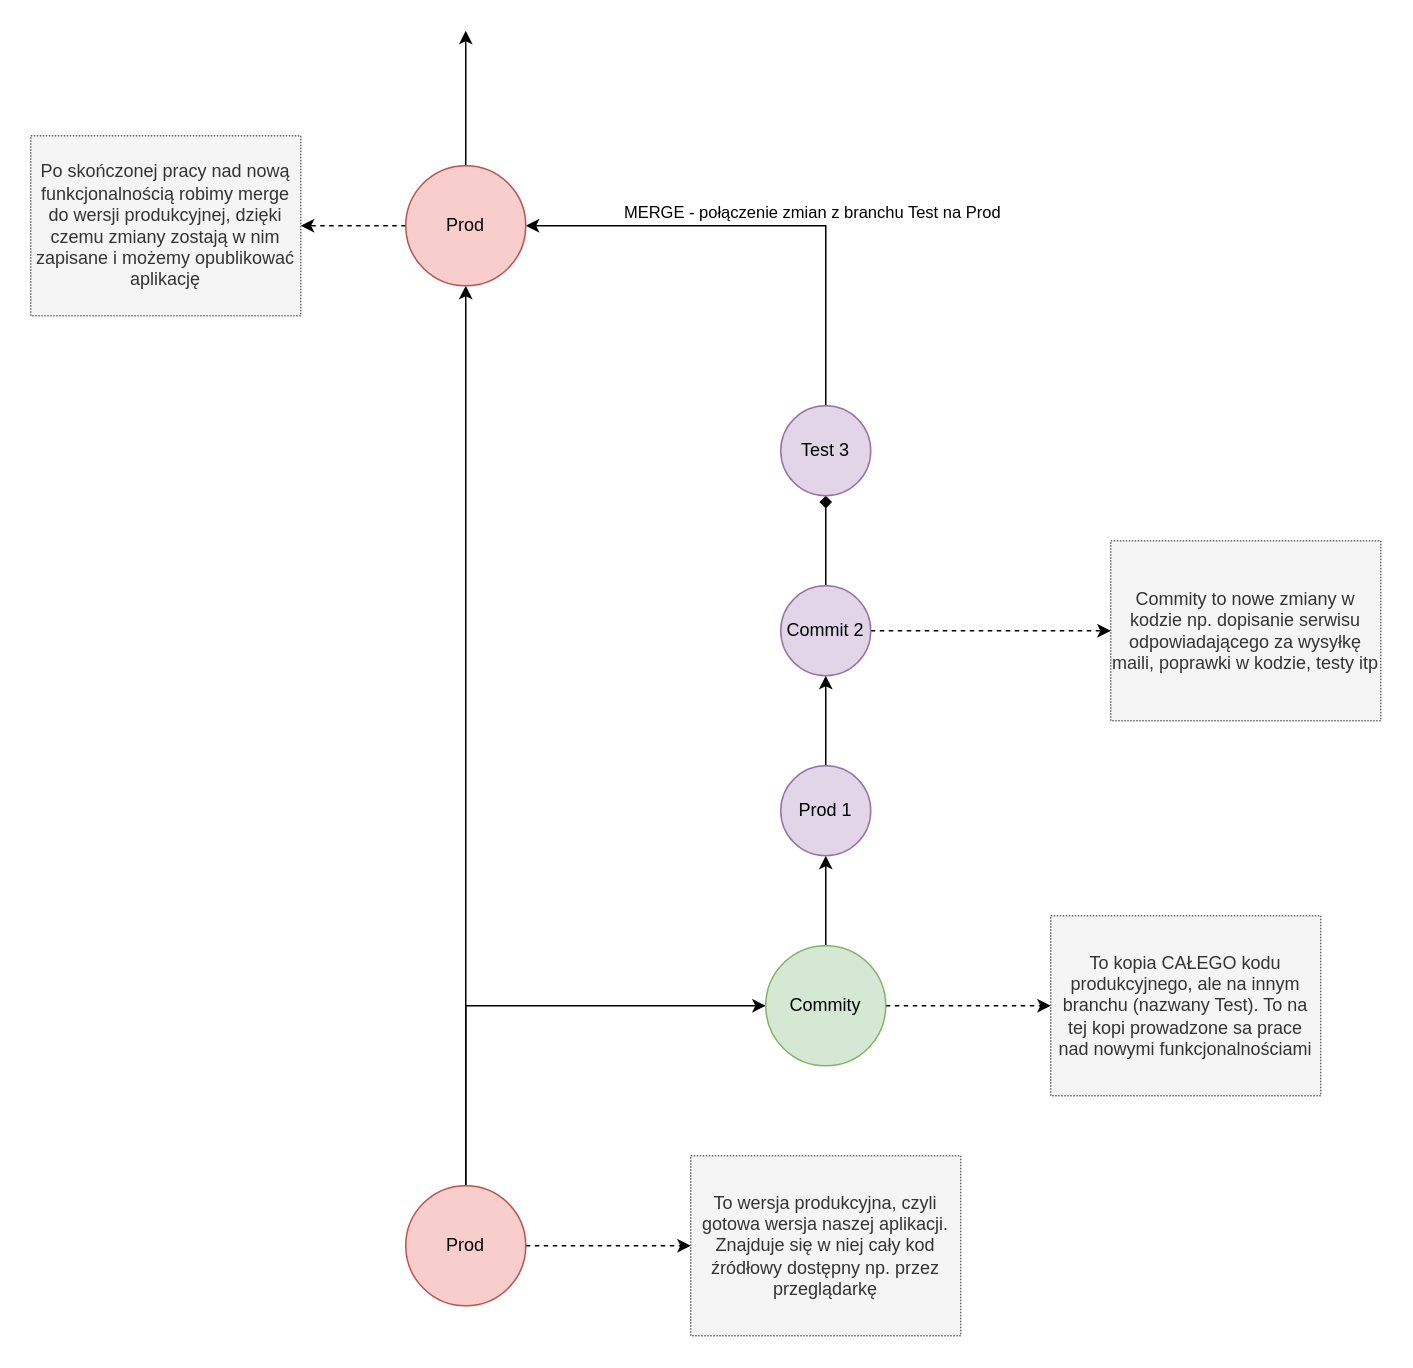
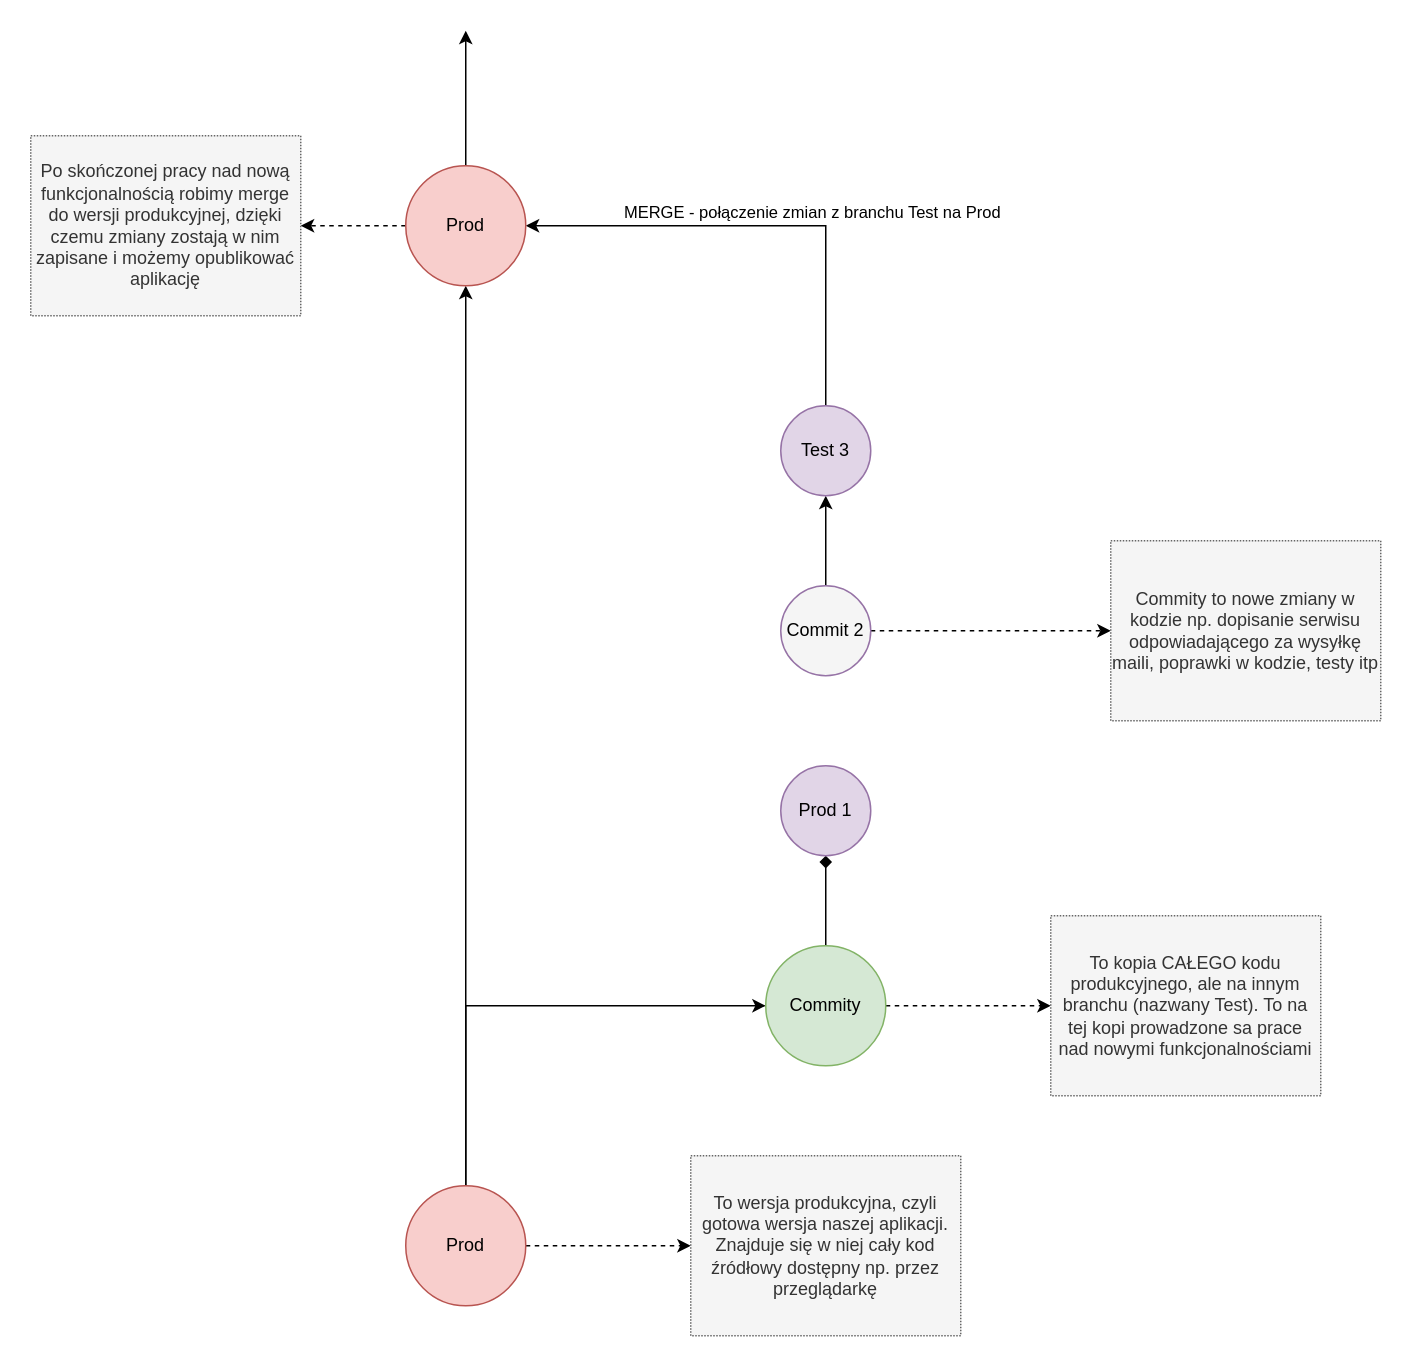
(826, 508) -> (826, 507)
(826, 631) -> (826, 631)
(826, 726) -> none
(826, 867) -> (826, 868)
